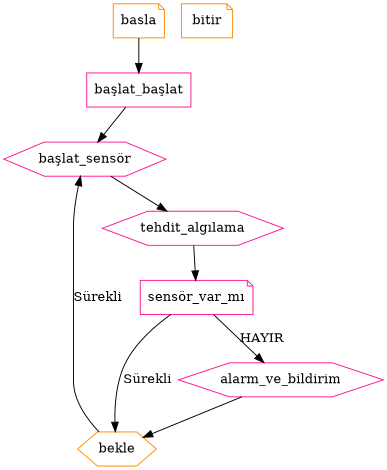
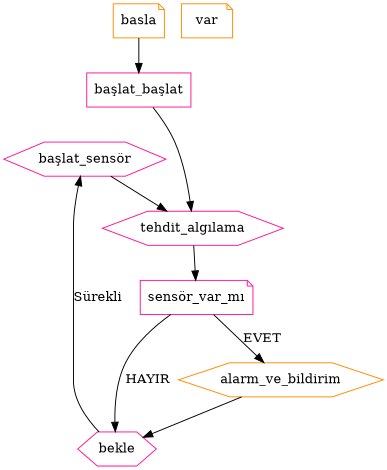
(207, 21) -> (207, 21)
(115, 121) -> (179, 152)
(262, 339) -> (262, 339)
(148, 380) -> (148, 380)
(281, 380) -> (281, 380)
(117, 449) -> (117, 449)
